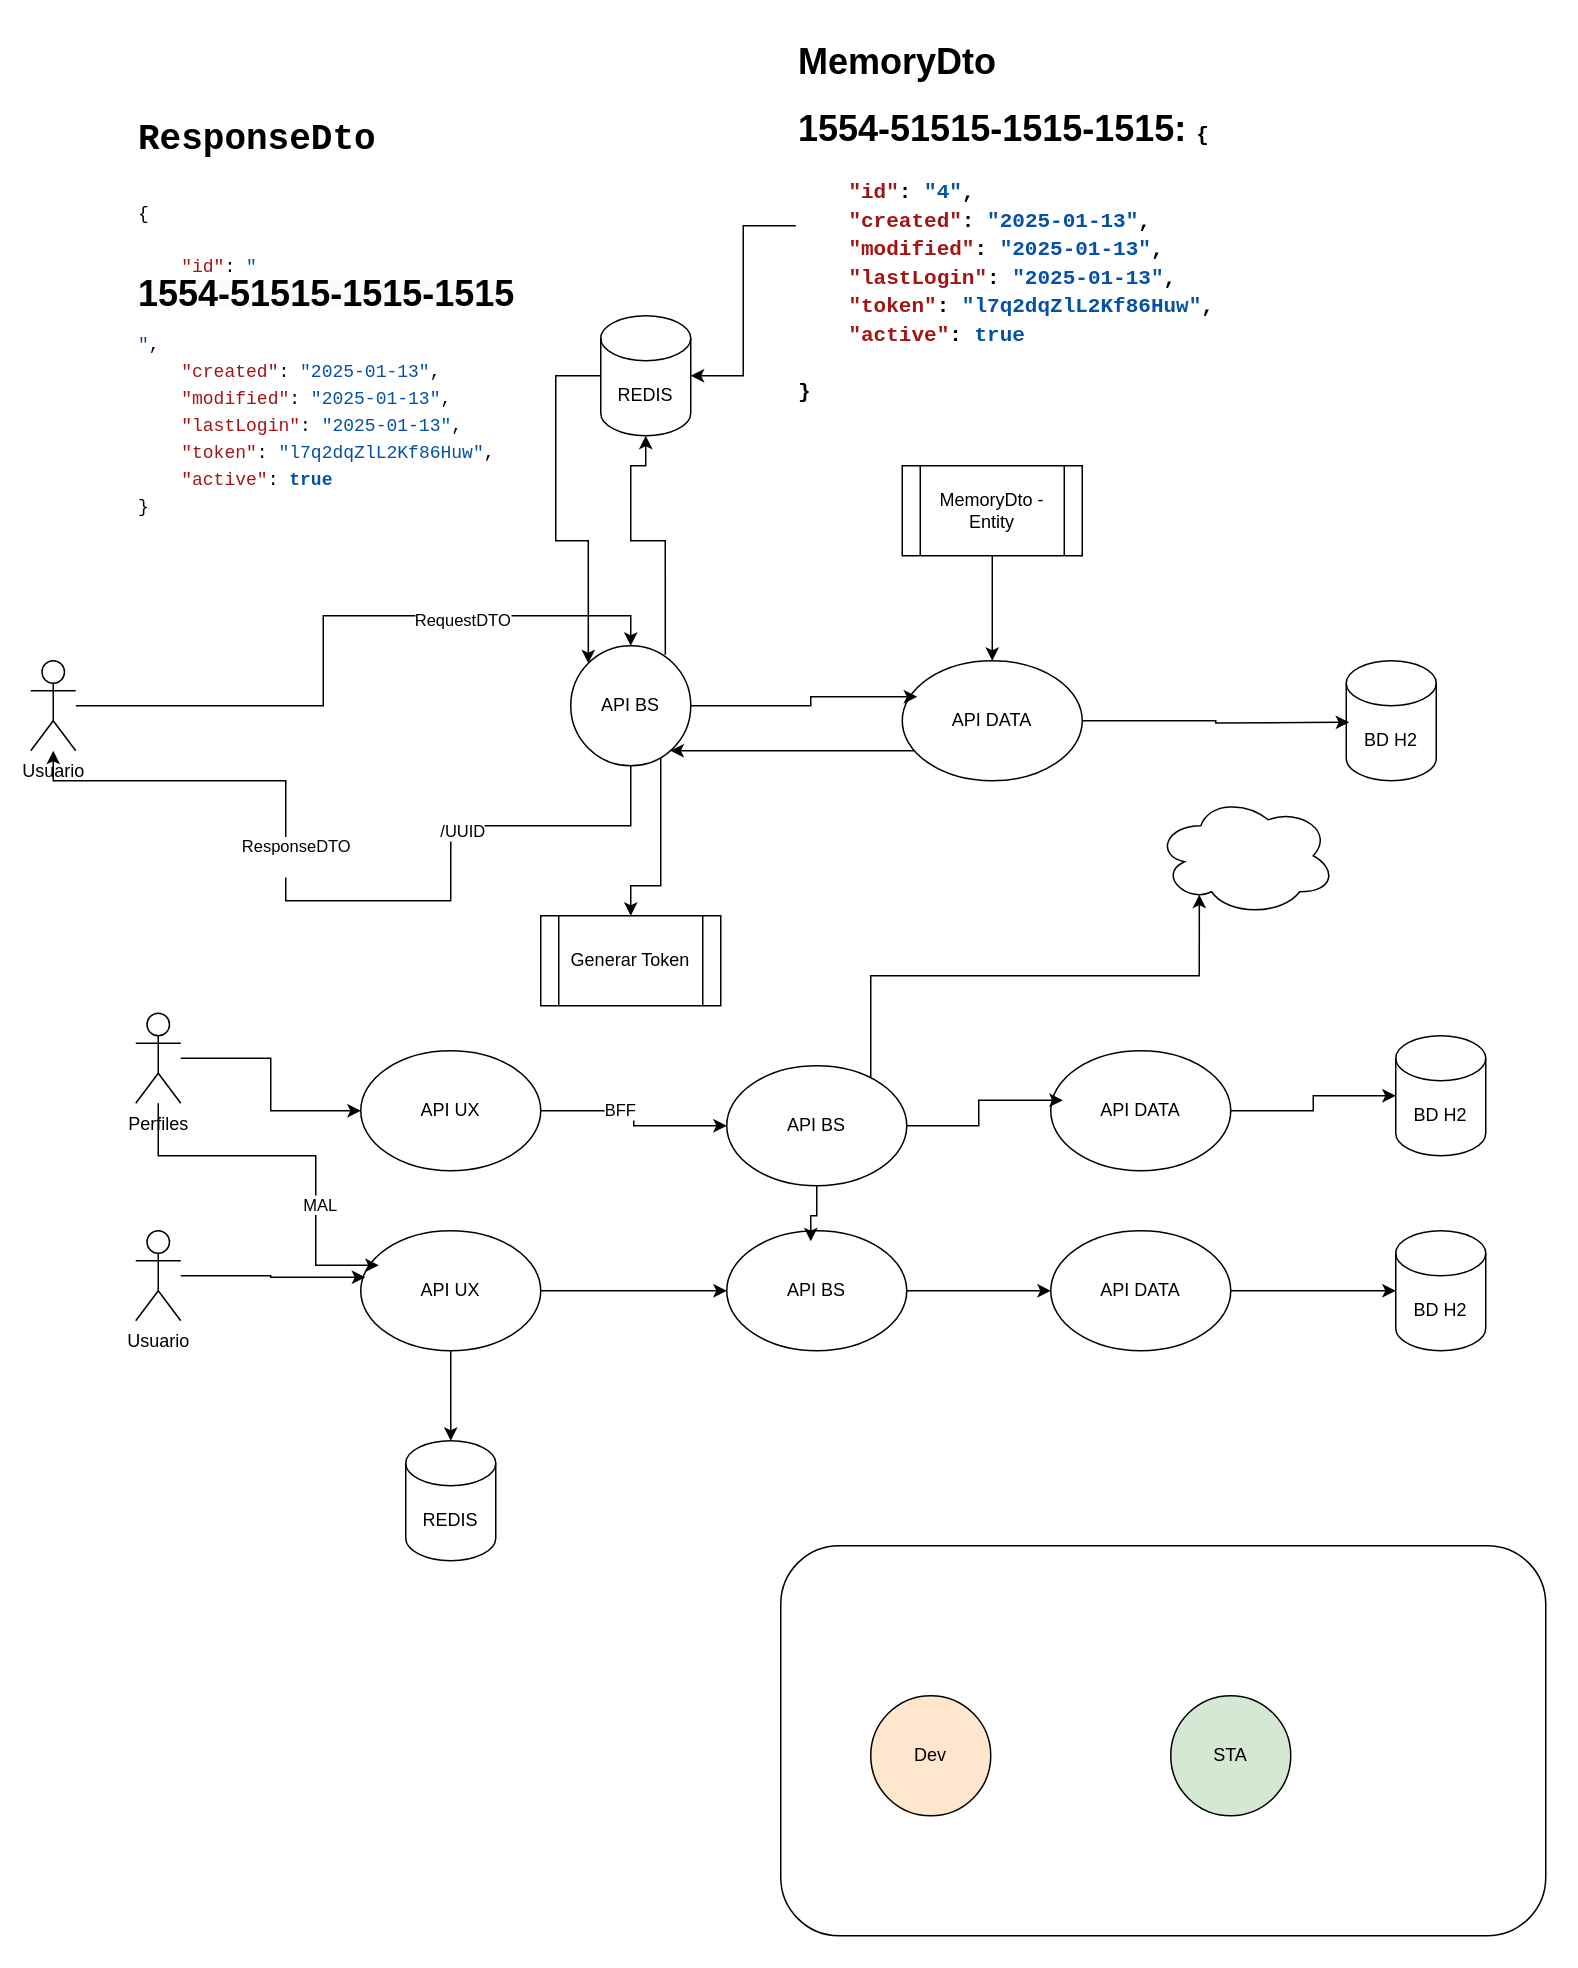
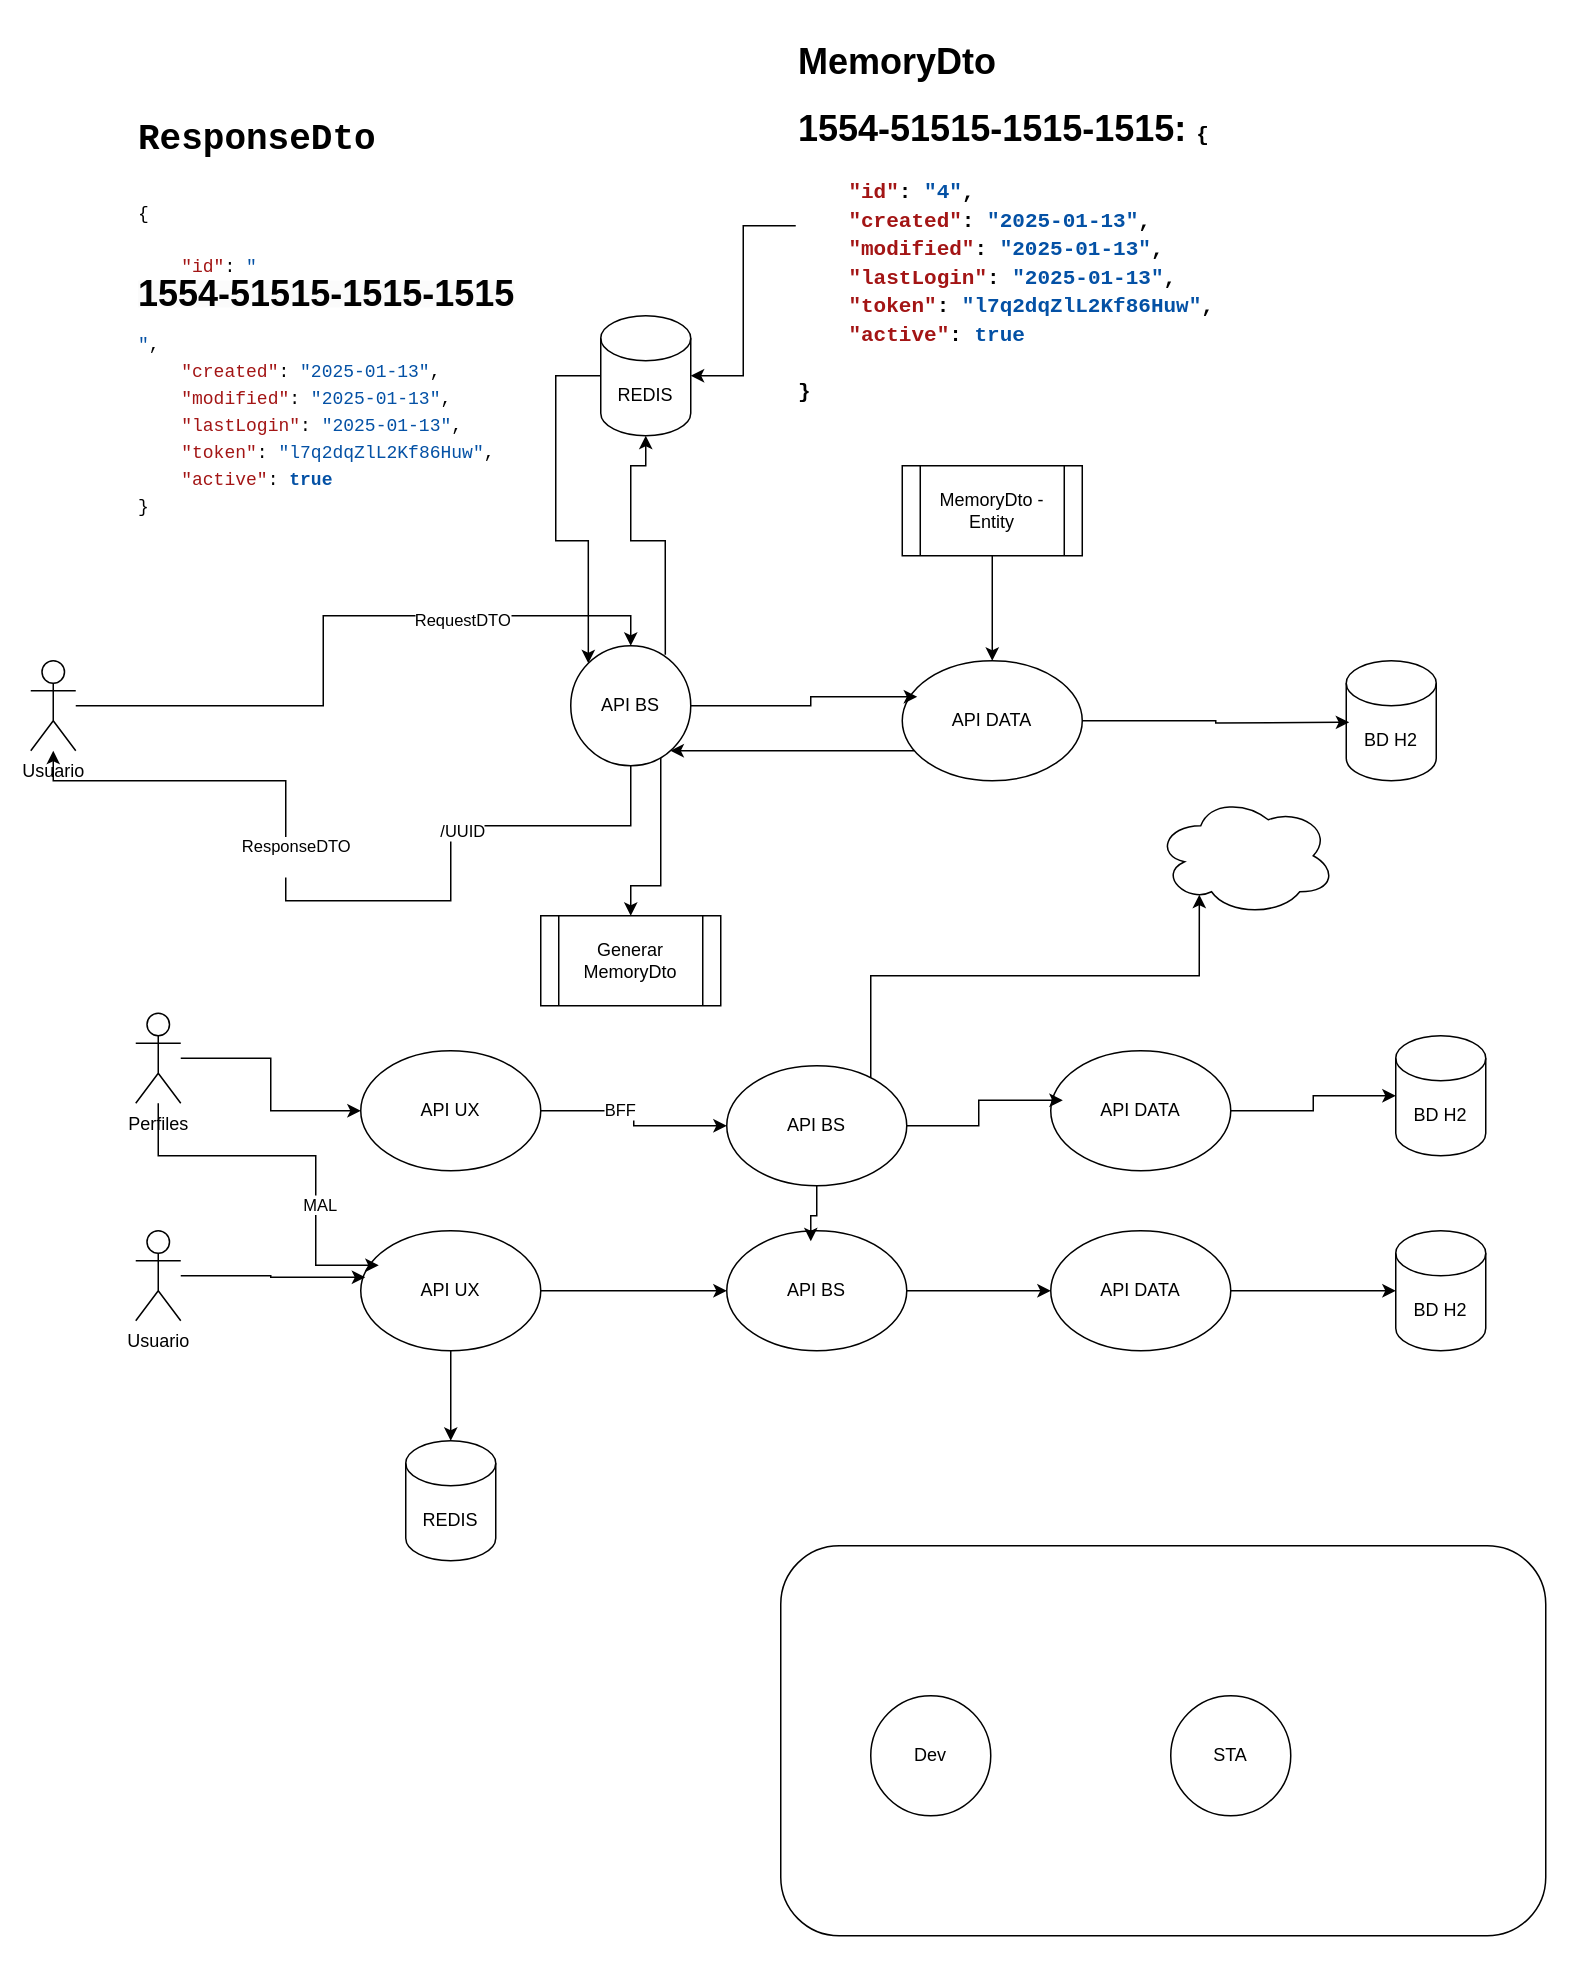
(631, 961) -> (631, 961)
(931, 1756) -> (931, 1756)
(1231, 1756) -> (1231, 1756)
